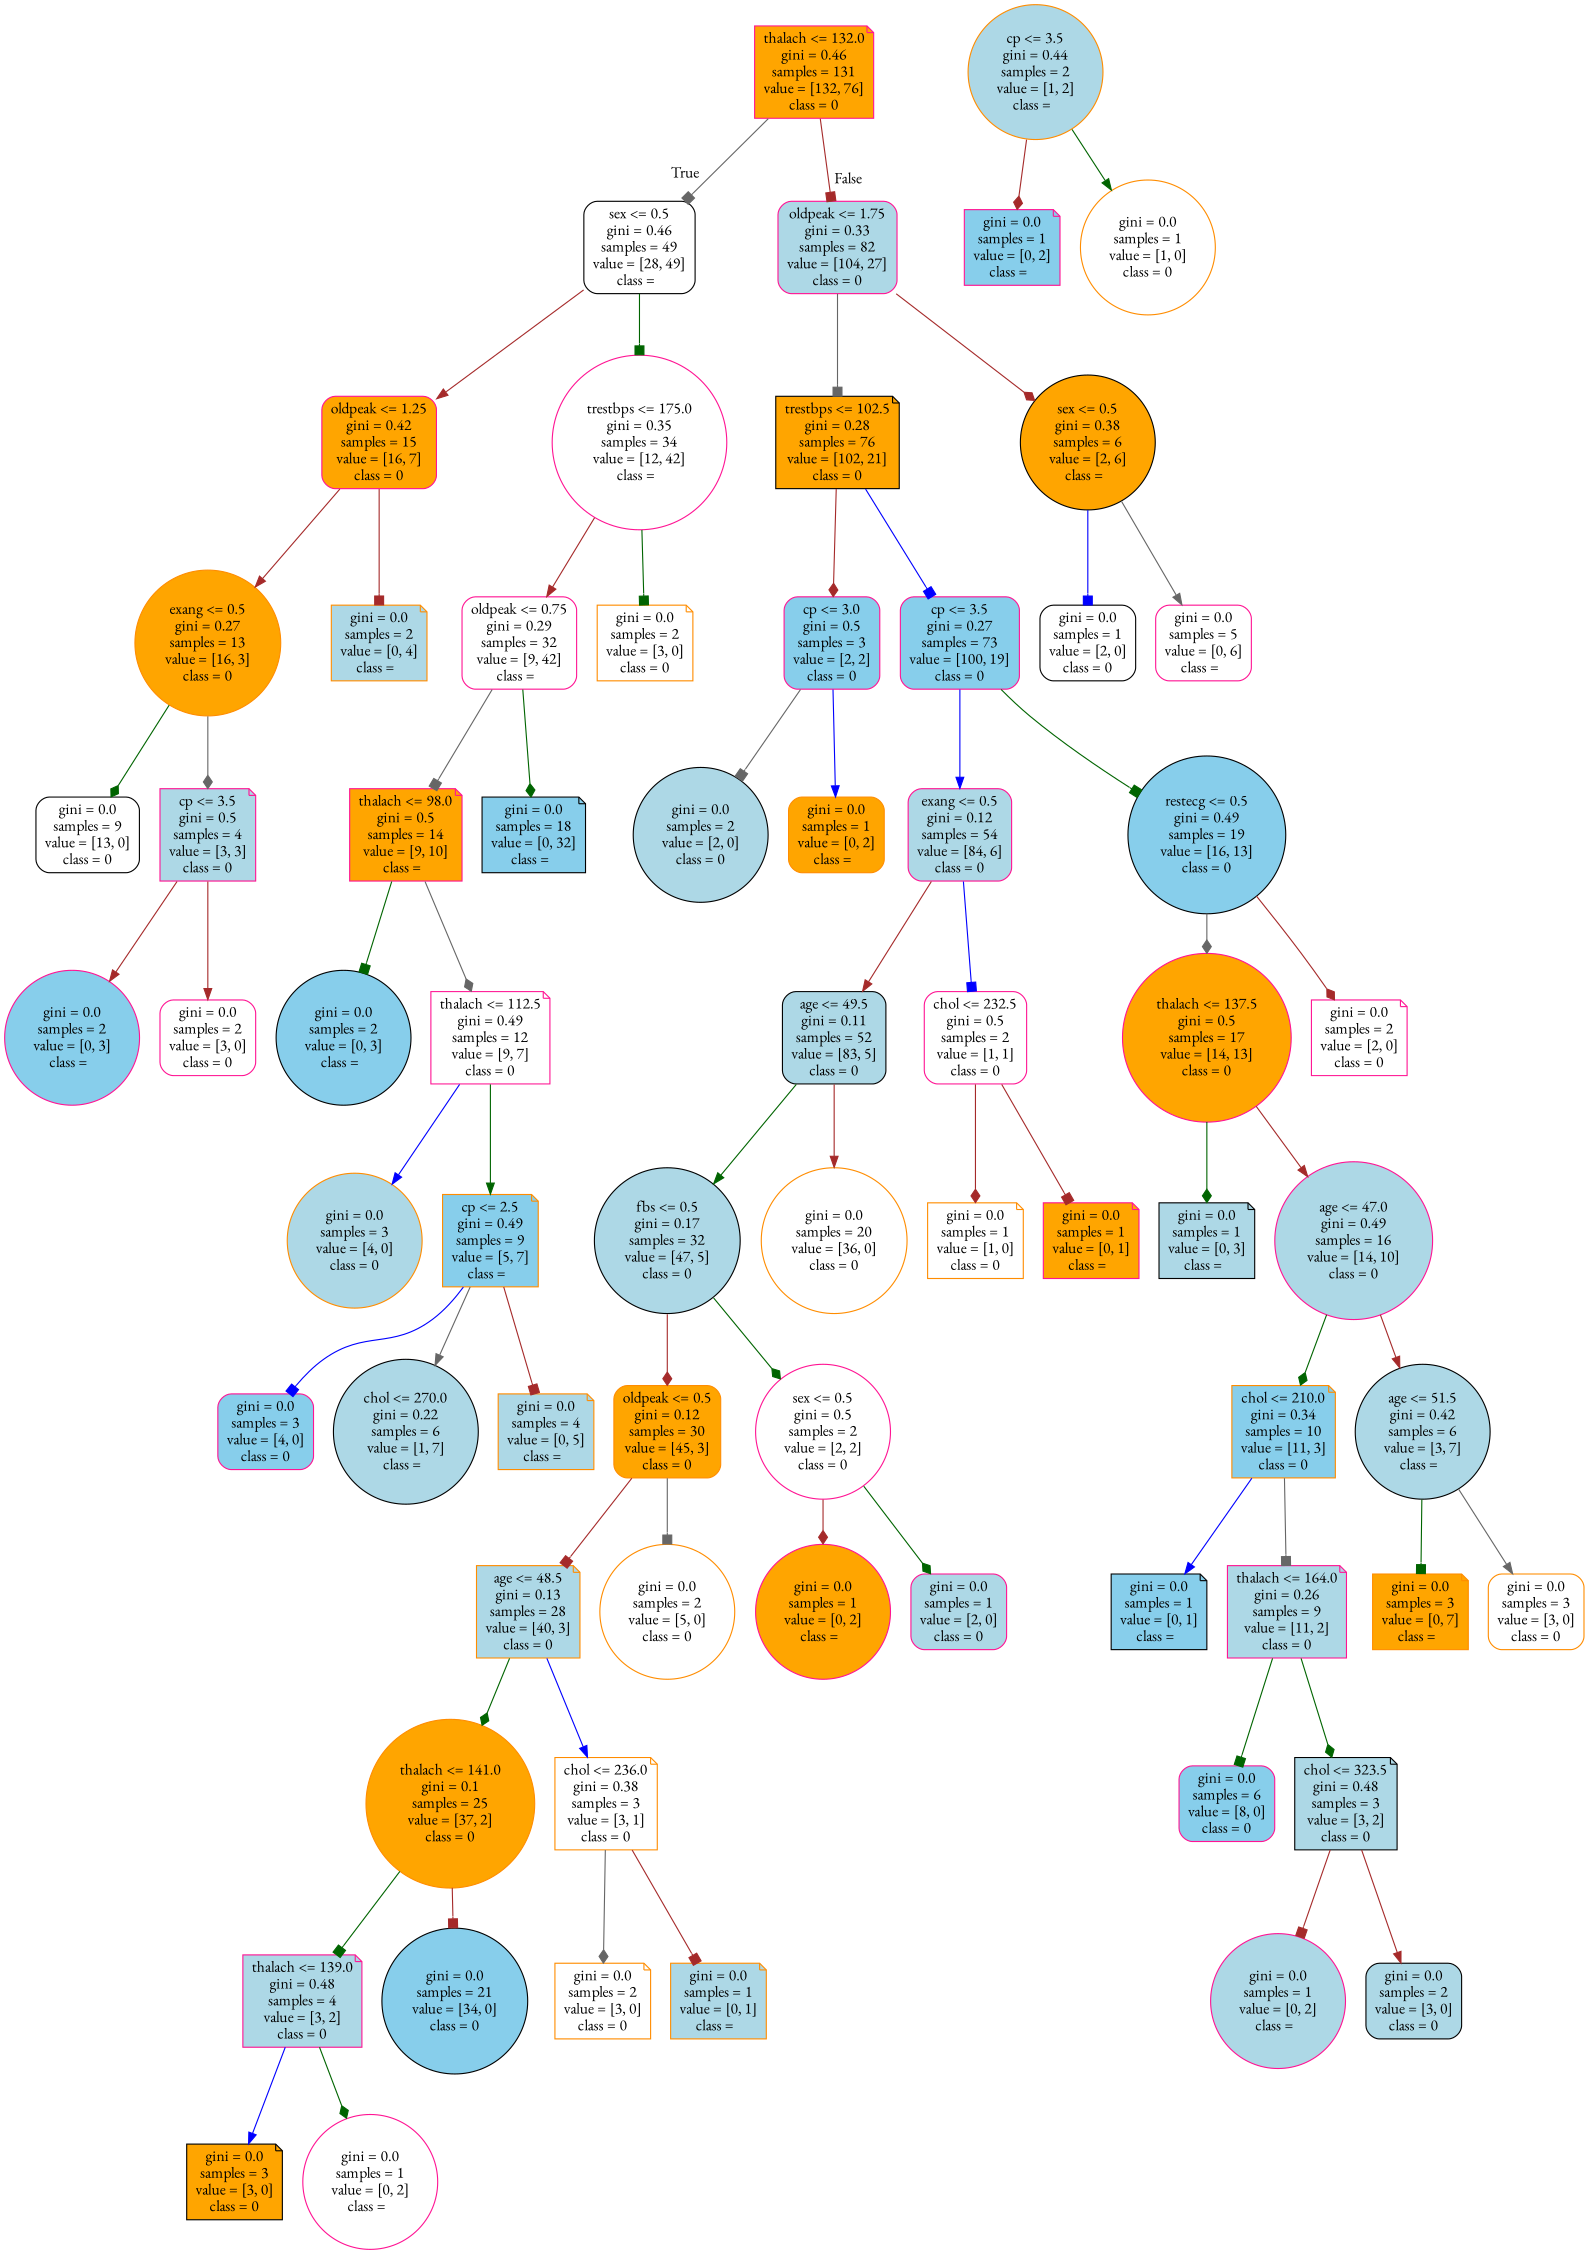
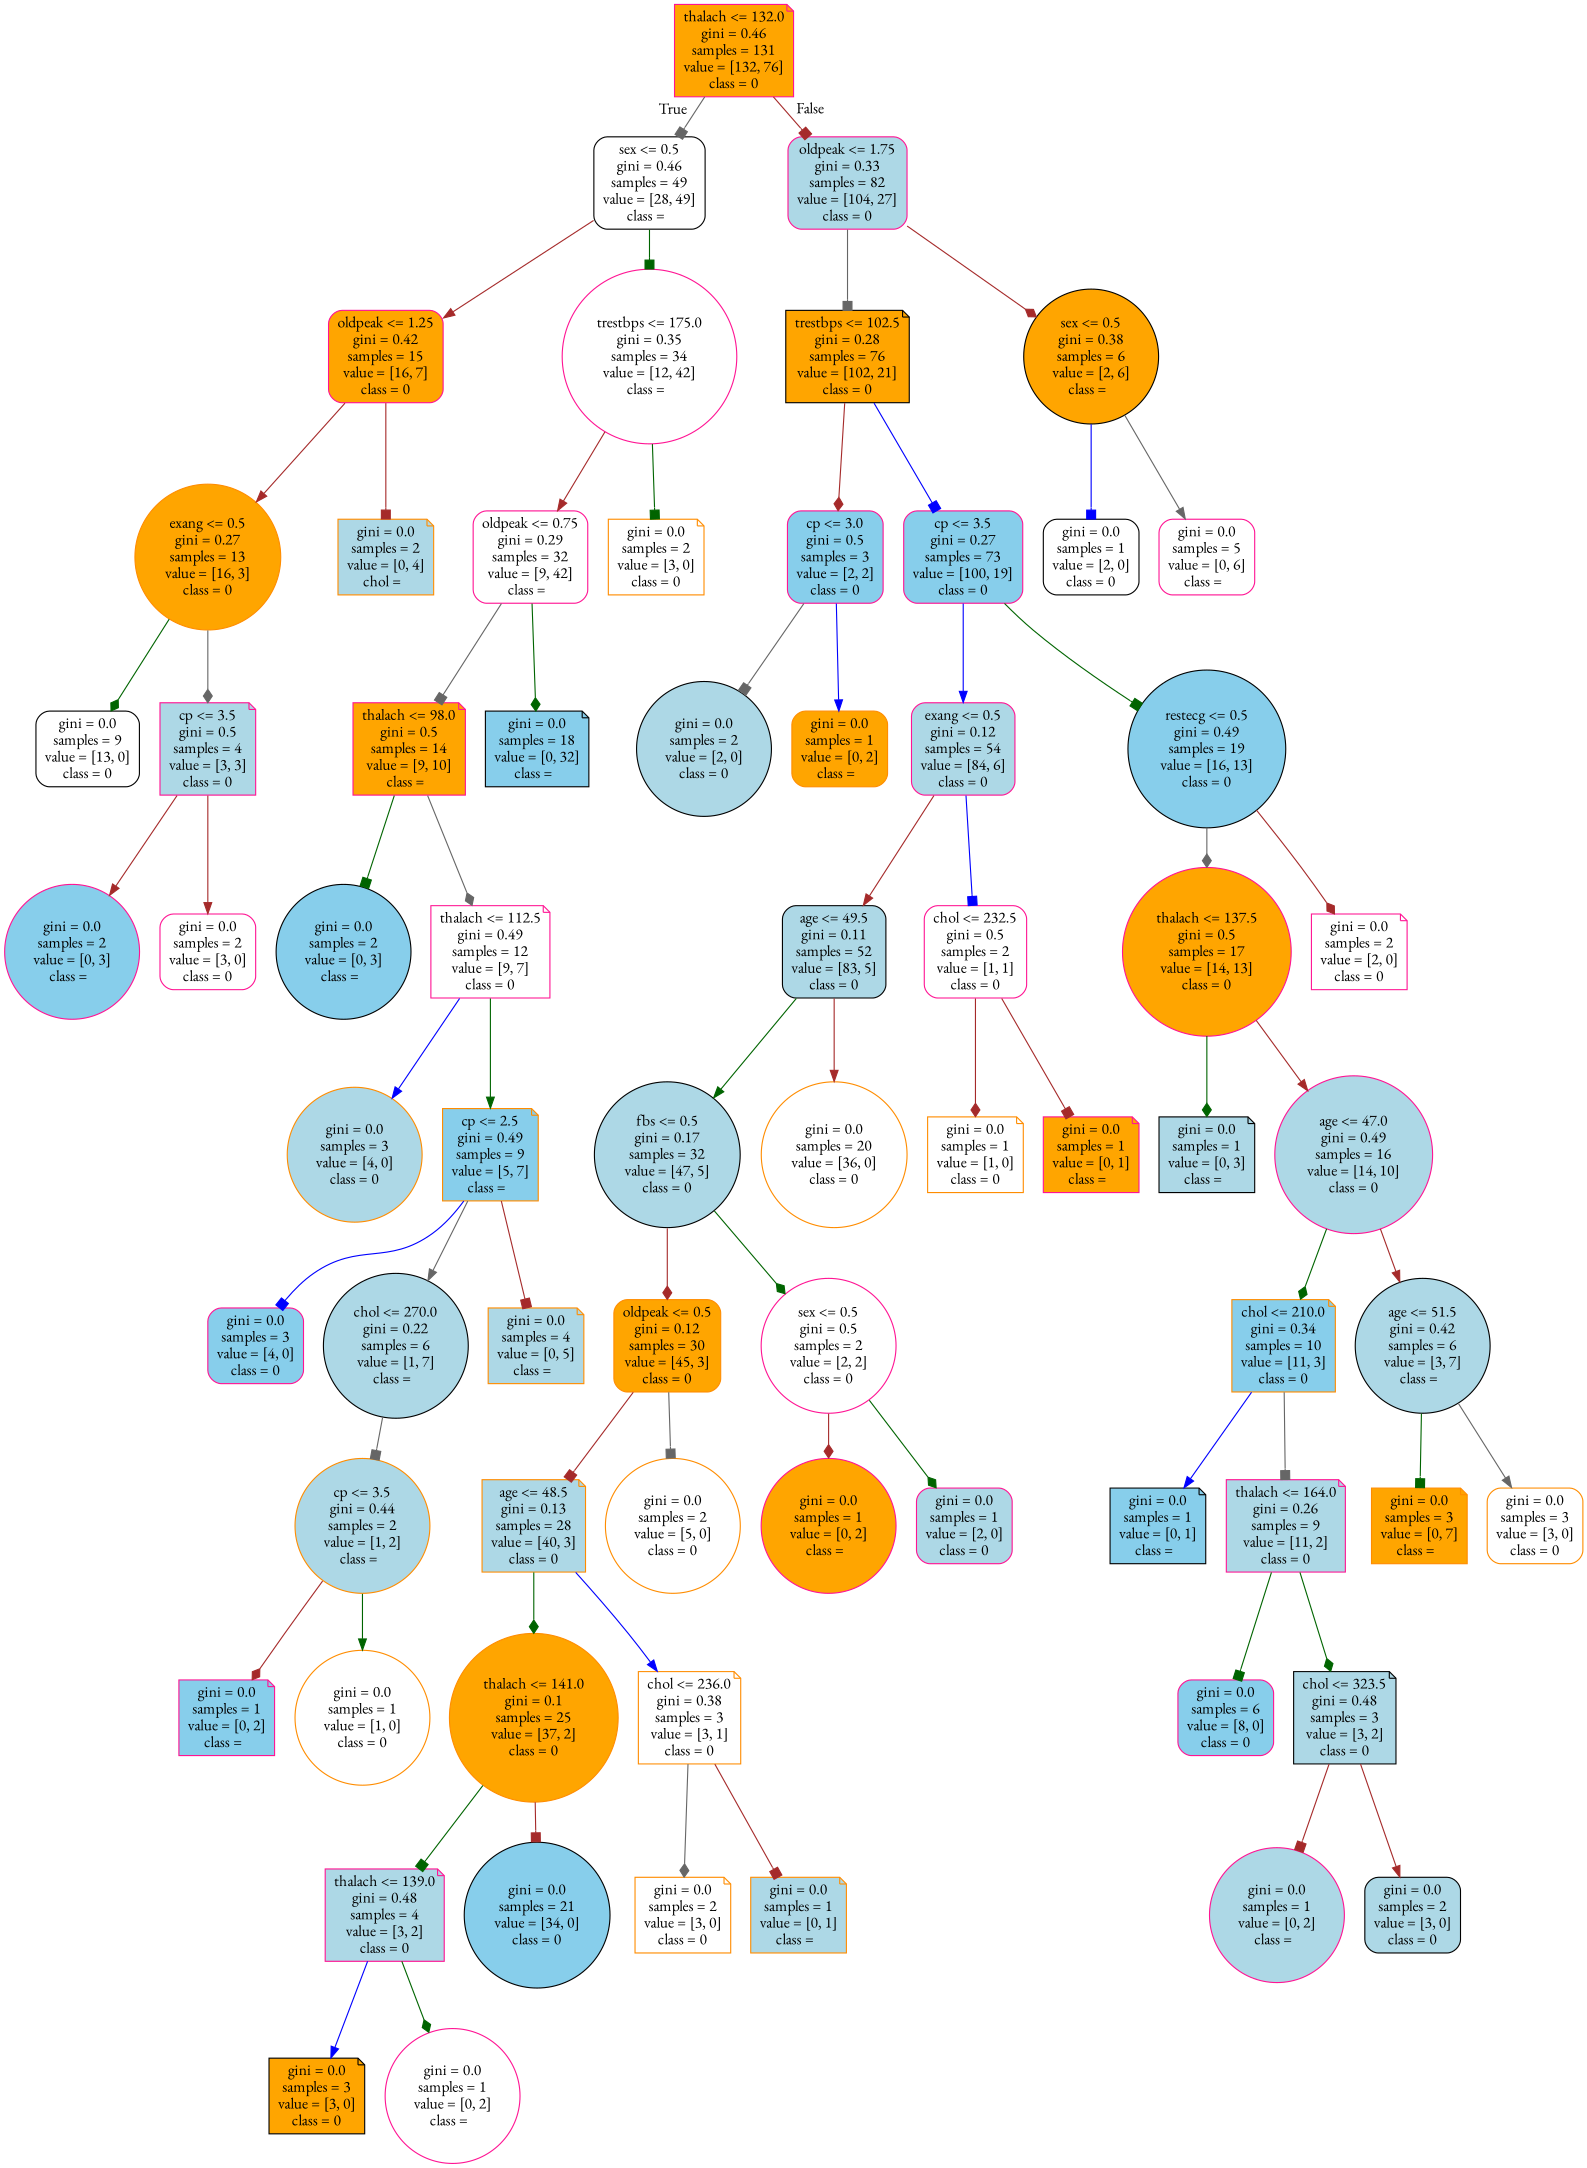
(379, 643) -> (386, 557)
none -> (380, 1433)
